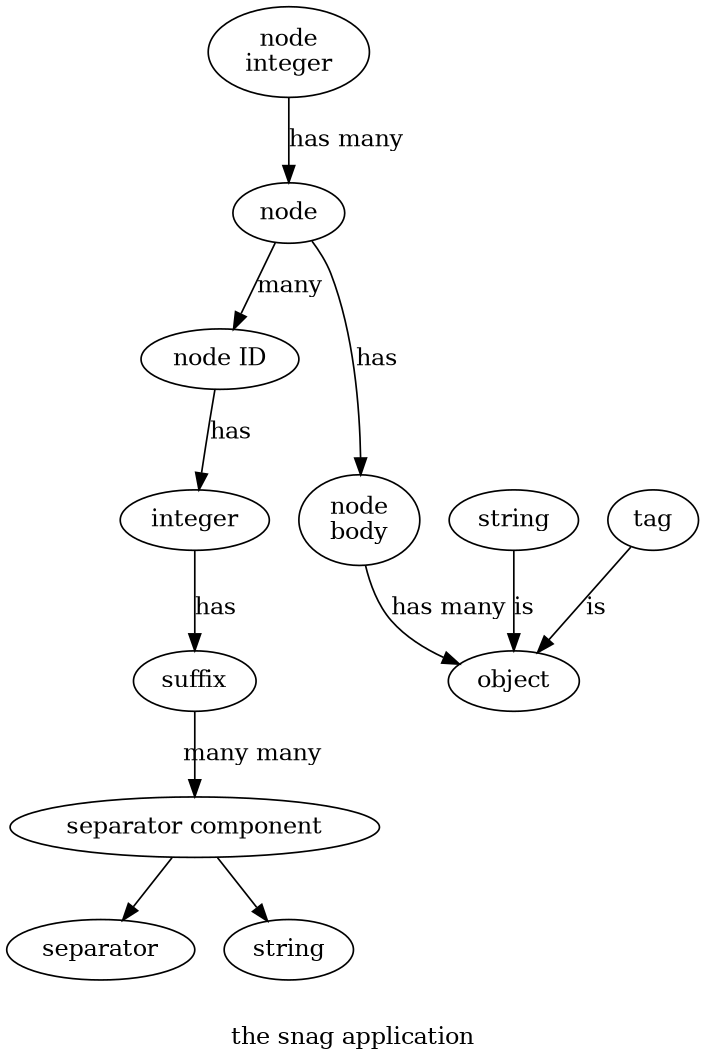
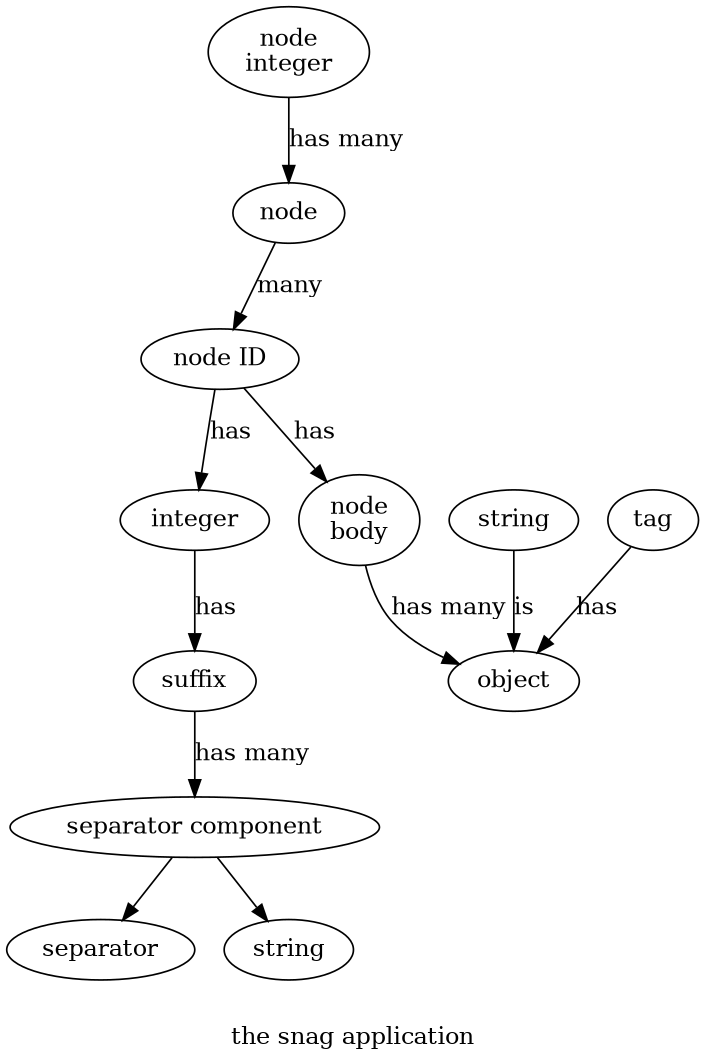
(350, 346) -> (279, 428)
(597, 608) -> (597, 608)
(253, 754) -> (253, 754)
